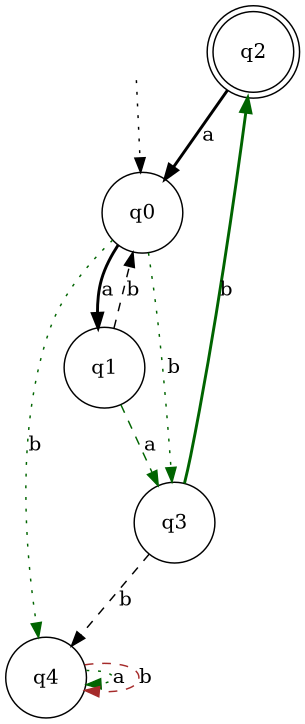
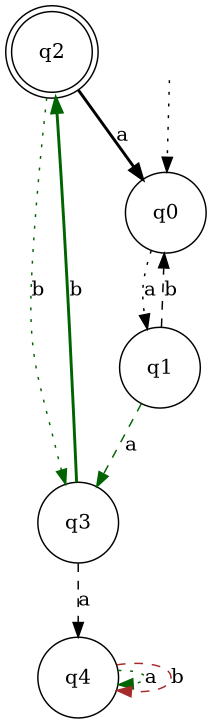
(102, 277) -> (143, 282)
(162, 360) -> (31, 285)
(30, 420) -> none
(126, 600) -> (85, 600)
